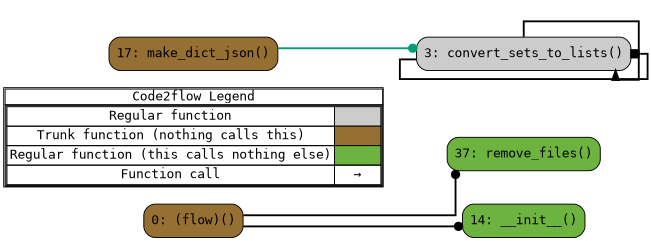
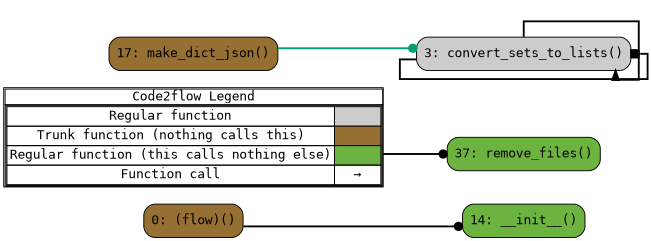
(368, 215) -> (411, 154)
